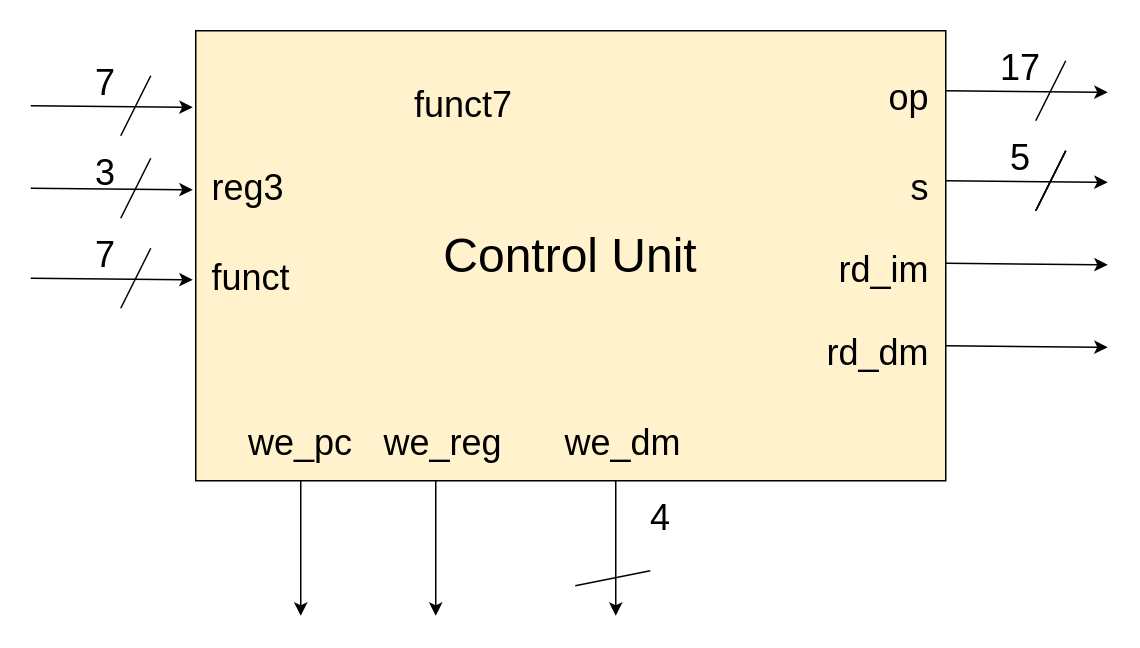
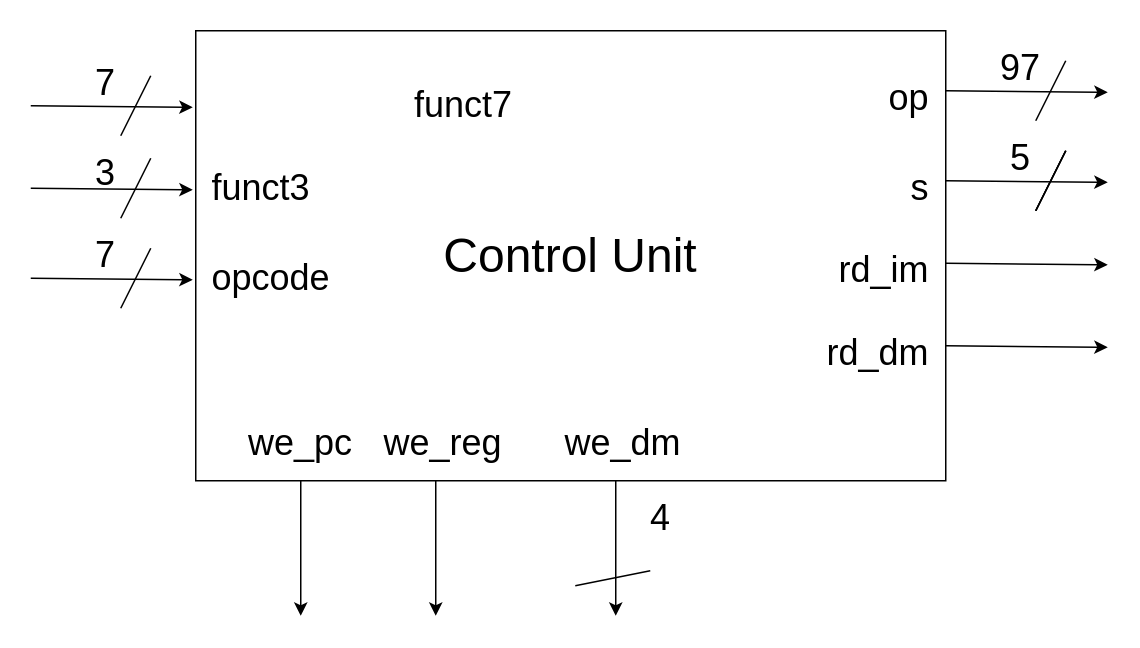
(1021, 68) -> (1021, 68)
(253, 188) -> (273, 188)
(571, 256) -> (571, 256)
(263, 278) -> (273, 278)
